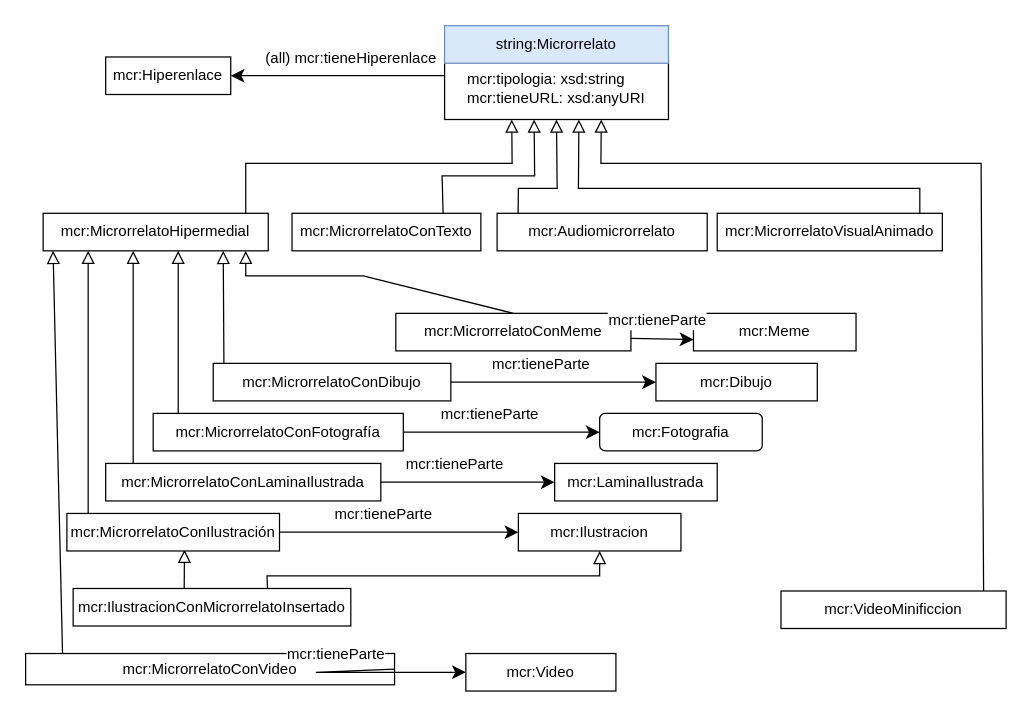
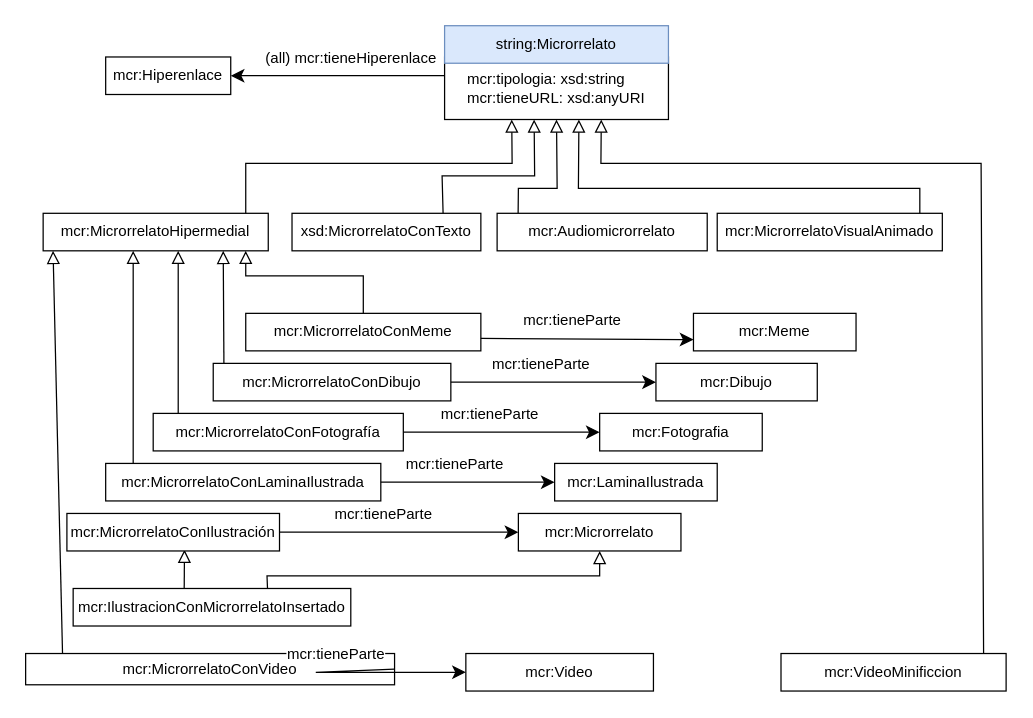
(386, 232) -> (386, 232)
(513, 332) -> (363, 332)
(88, 389) -> none
(681, 432) -> (681, 432)
(599, 532) -> (599, 532)
(893, 609) -> (893, 672)
(541, 672) -> (559, 672)
